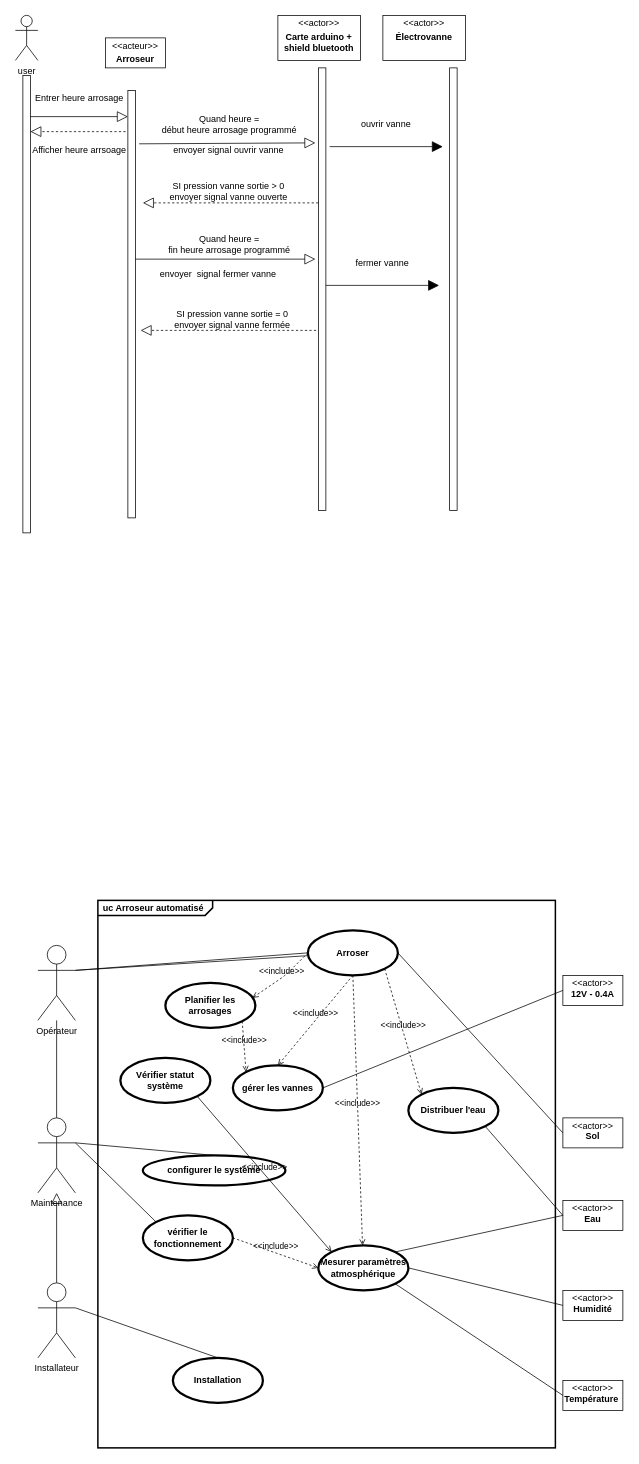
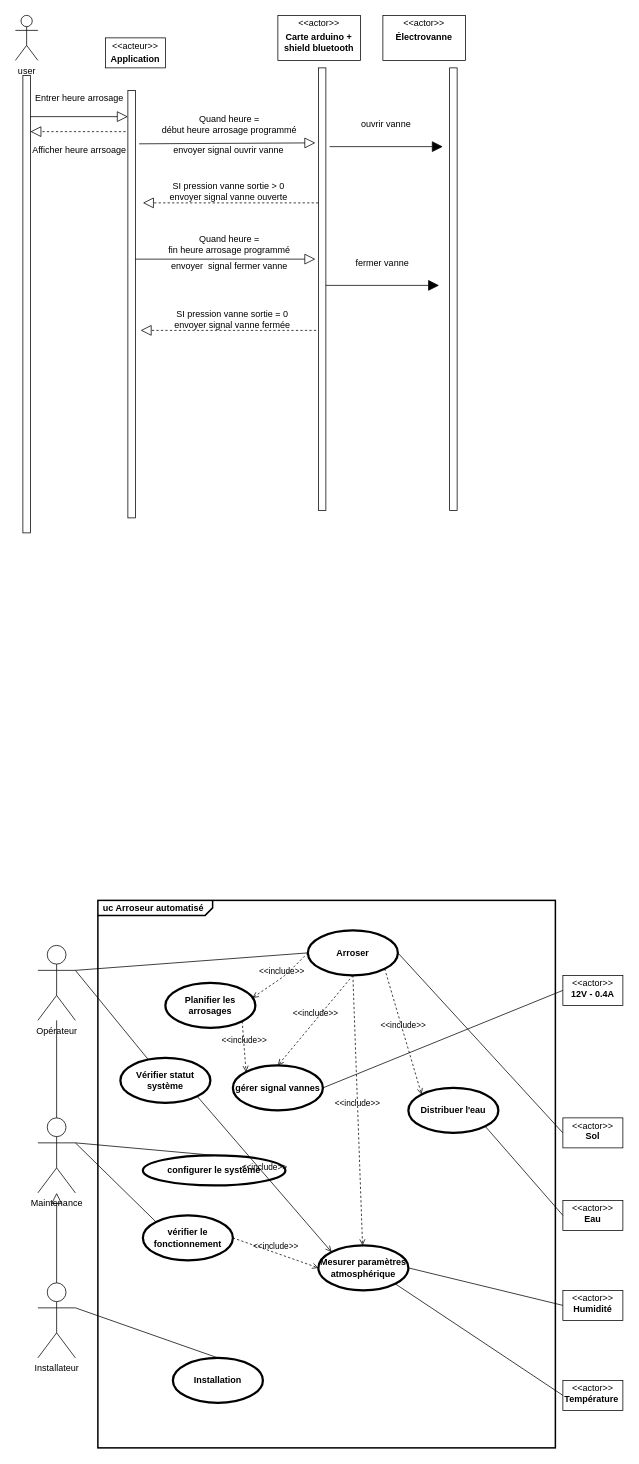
(135, 38) -> (135, 38)
(218, 274) -> (229, 267)
(218, 961) -> (112, 1015)
(278, 1088) -> (278, 1088)
(480, 1234) -> none
